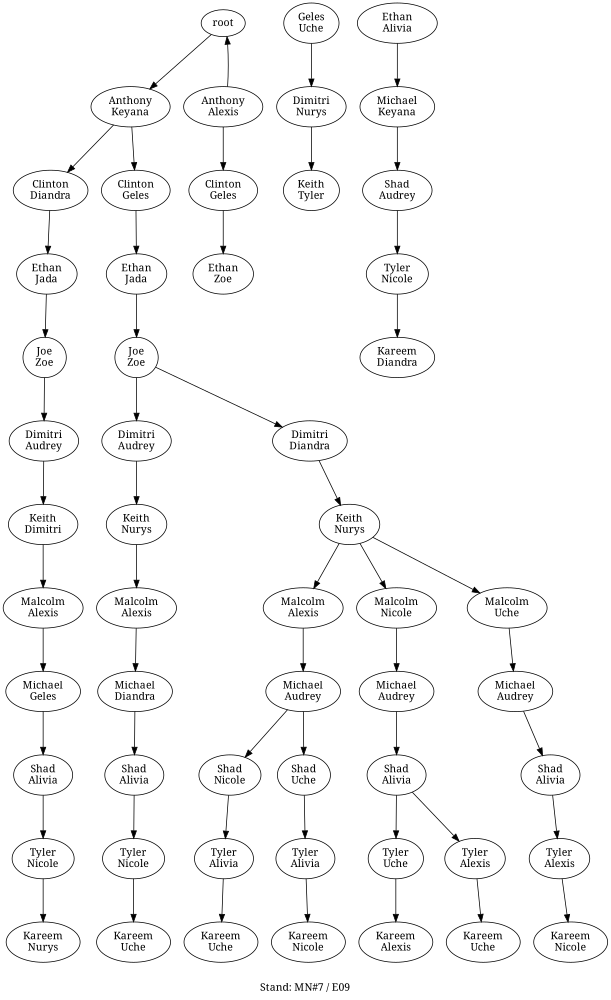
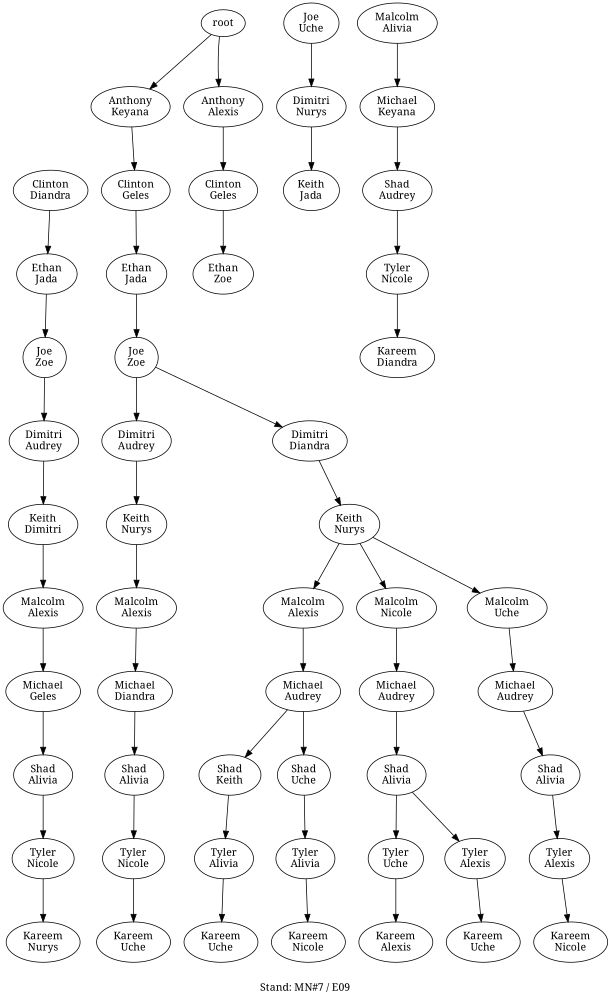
(311, 23) -> (311, 23)
(397, 23) -> (397, 23)
(228, 65) -> (218, 58)
(93, 146) -> none
(311, 190) -> (311, 190)
(230, 775) -> (230, 775)
